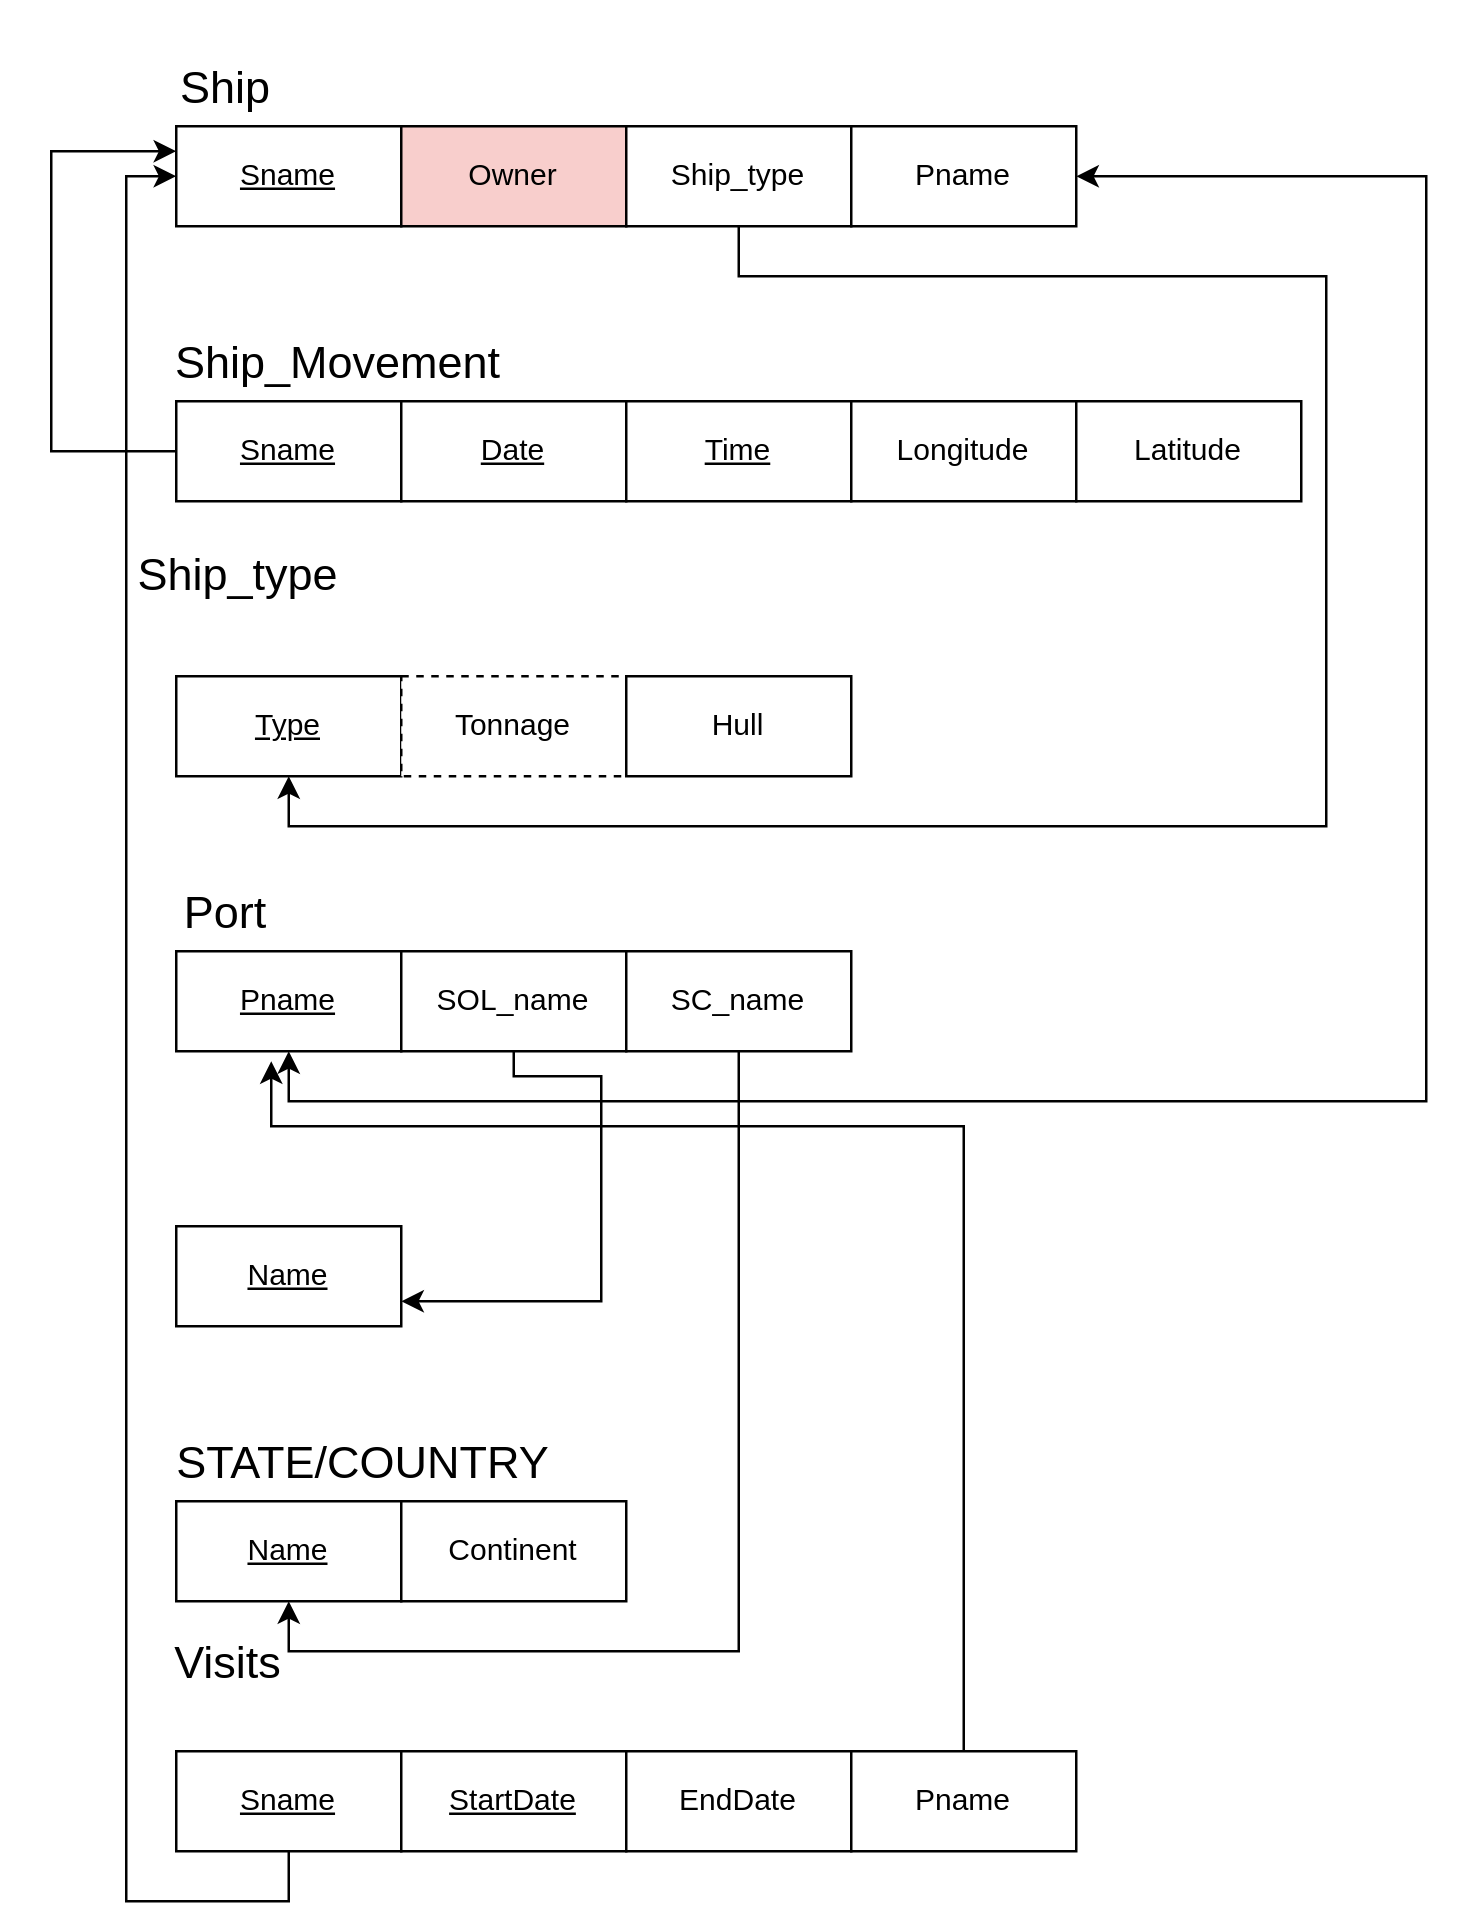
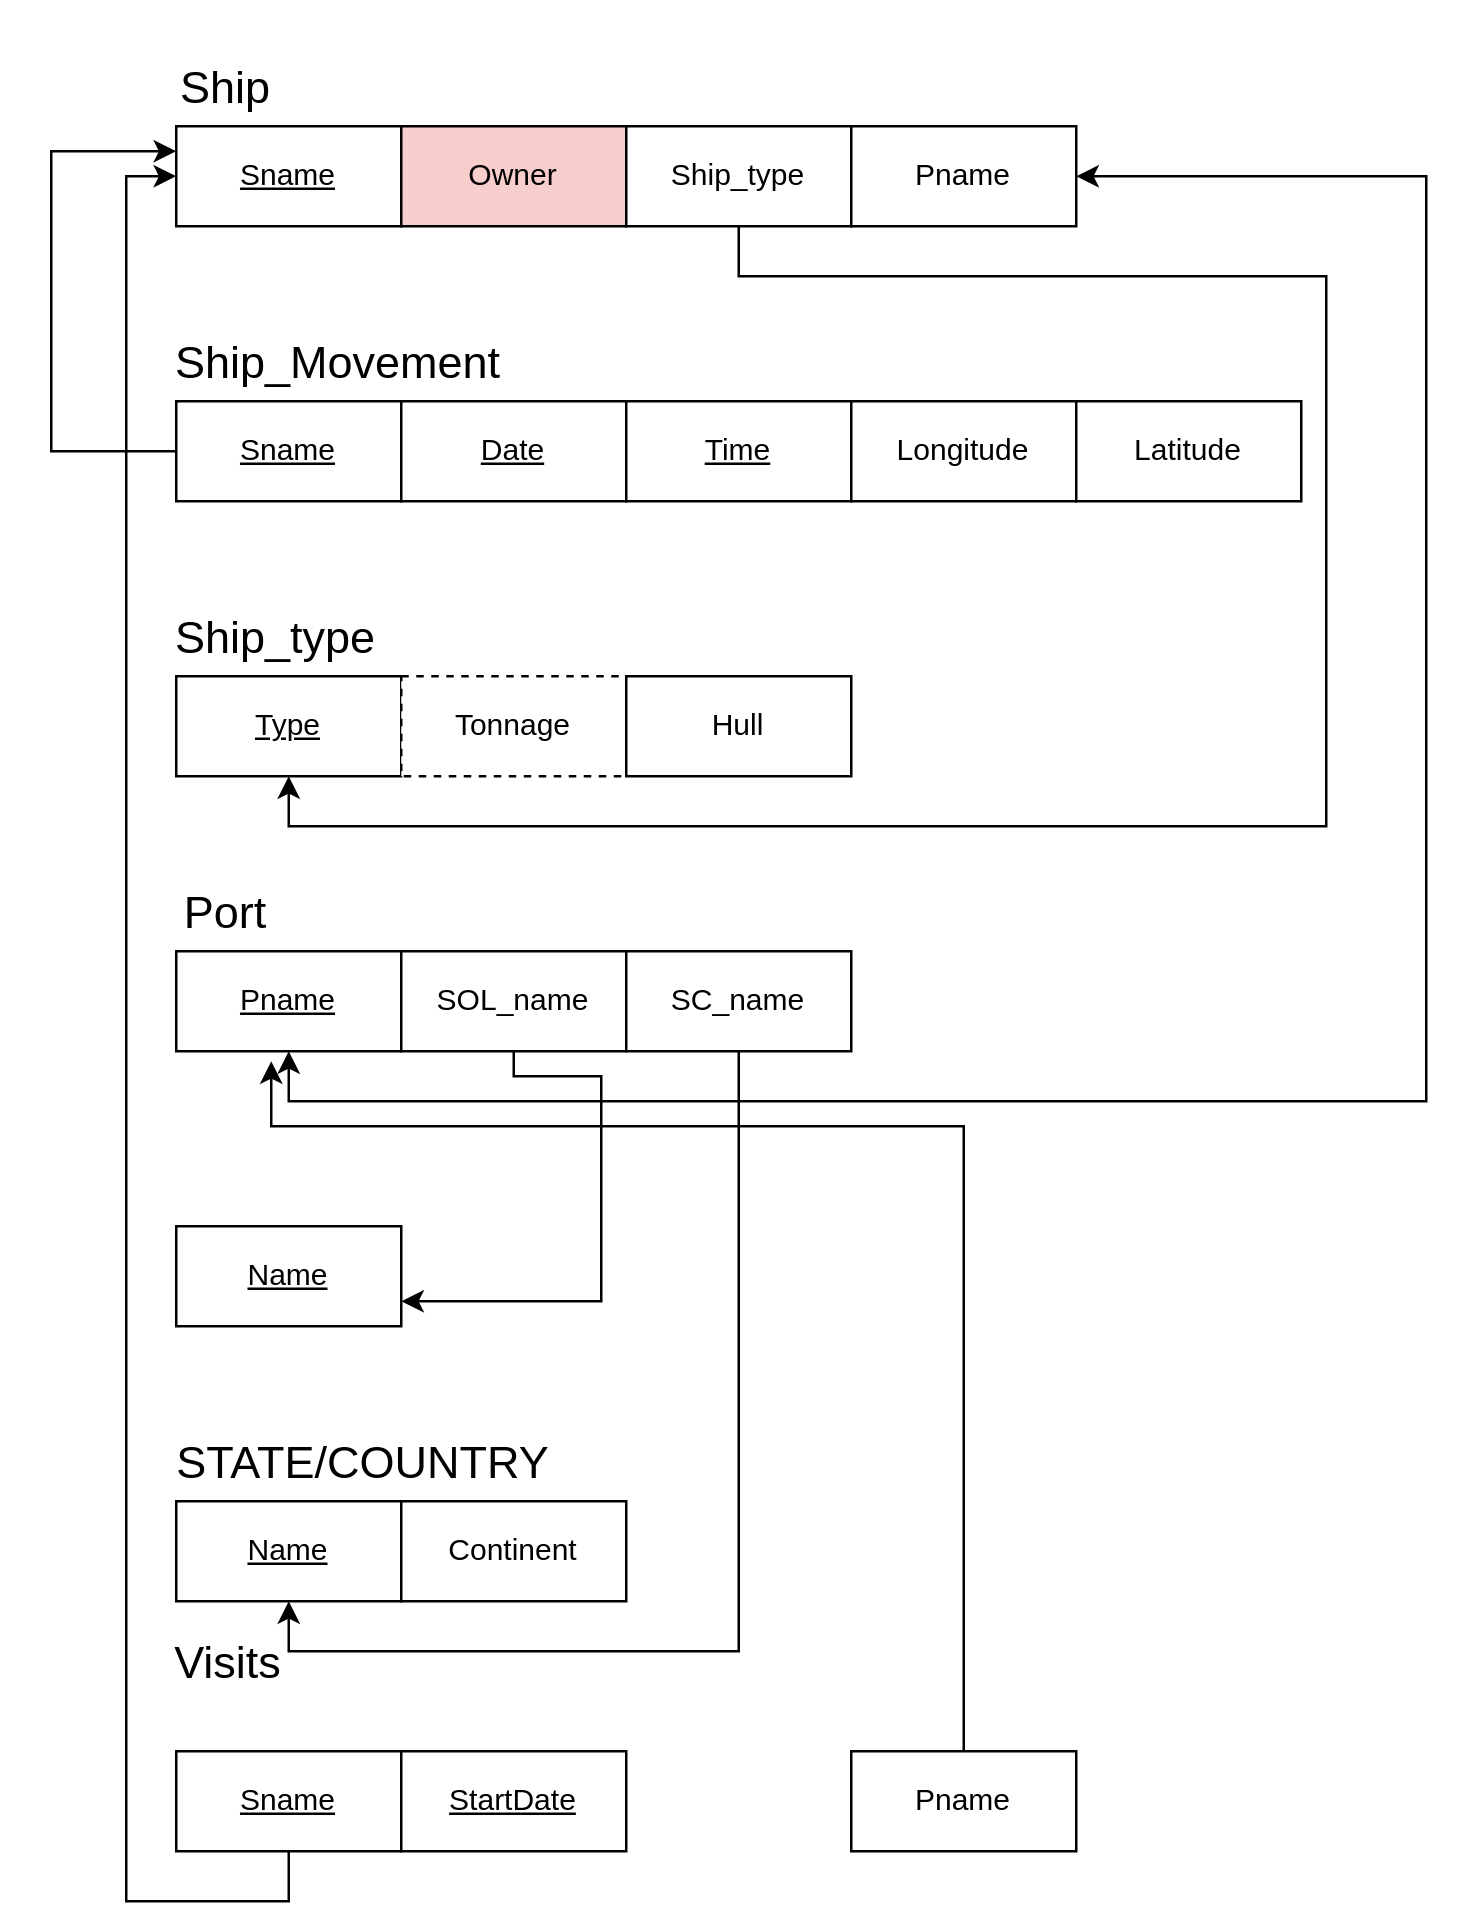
(239, 576) -> (276, 639)
(739, 1801) -> none
